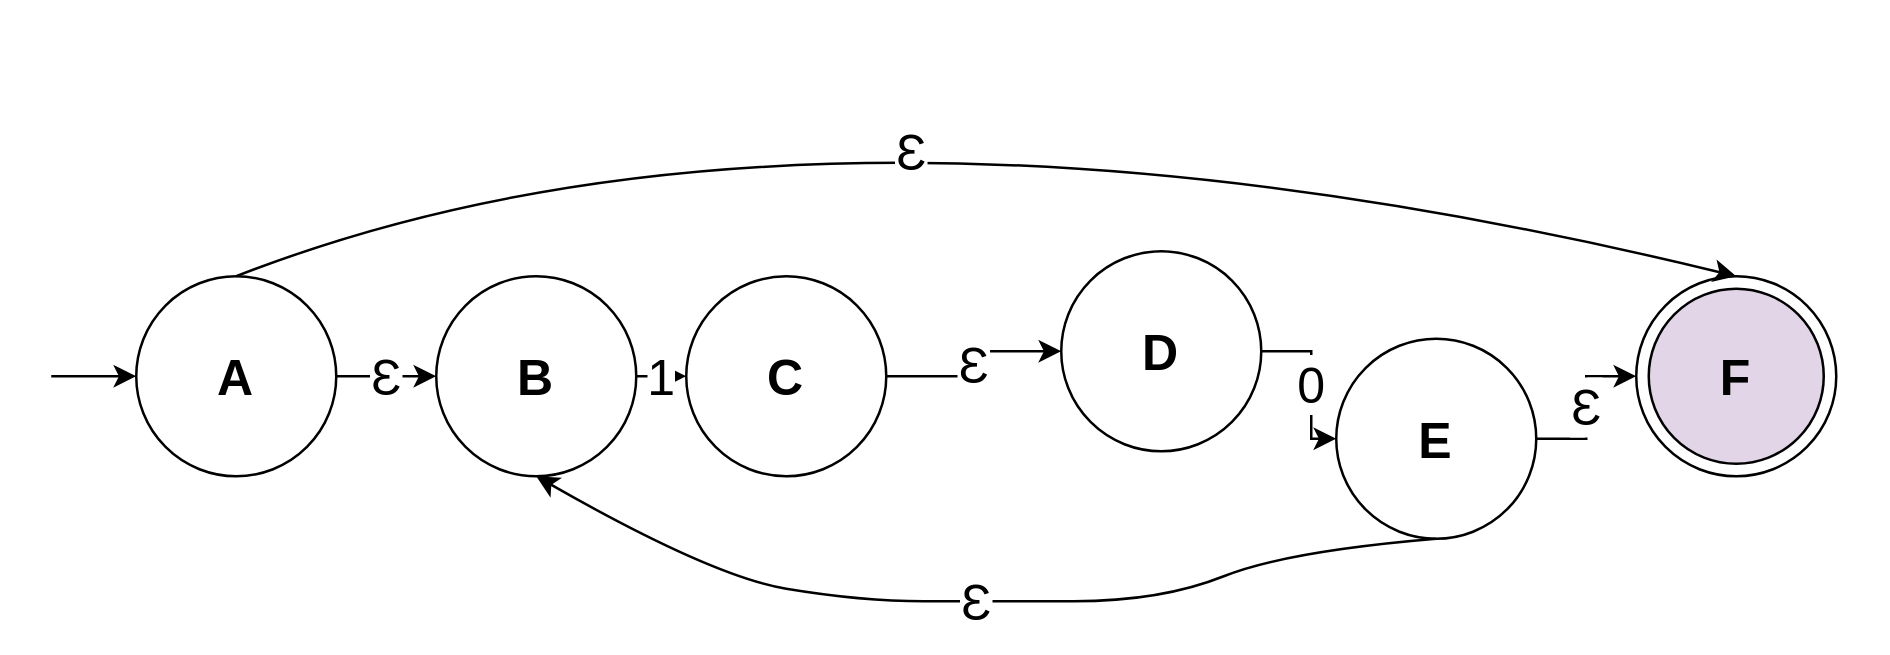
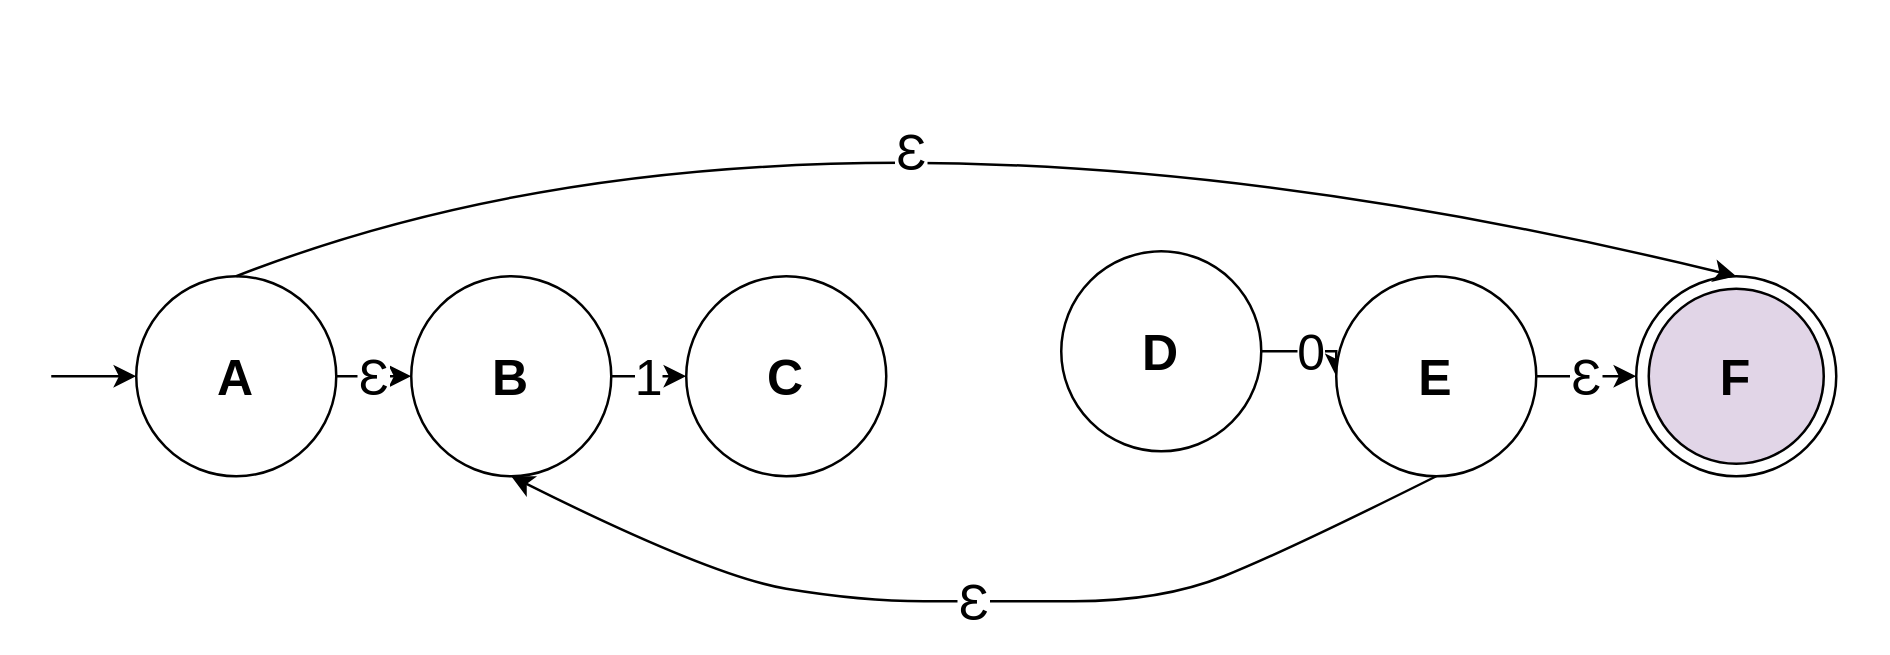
(536, 376) -> (511, 376)
(928, 376) -> none
(1436, 439) -> (1436, 376)
